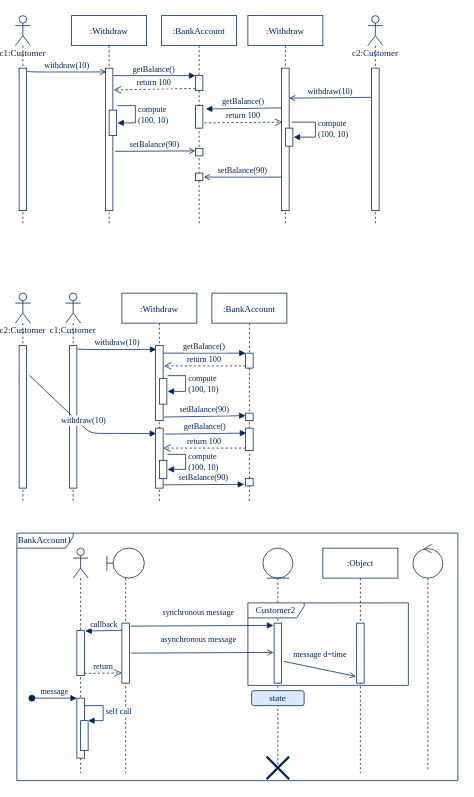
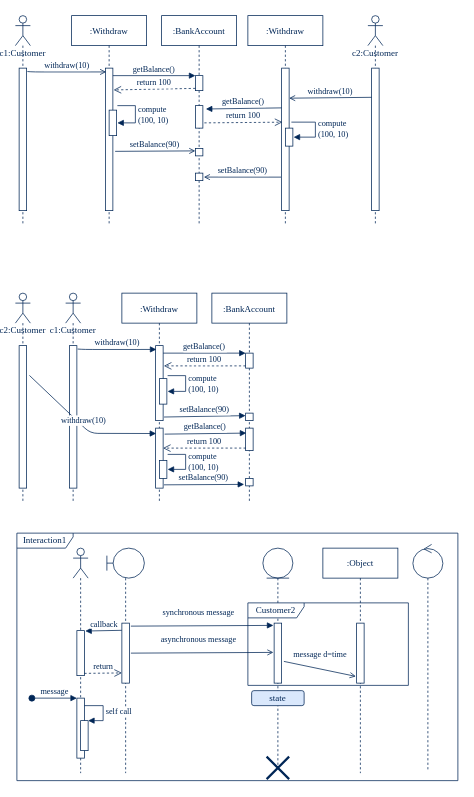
(45, 540) -> (45, 540)
